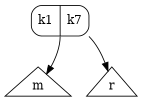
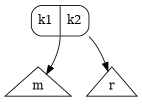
(75, 20) -> (75, 20)
